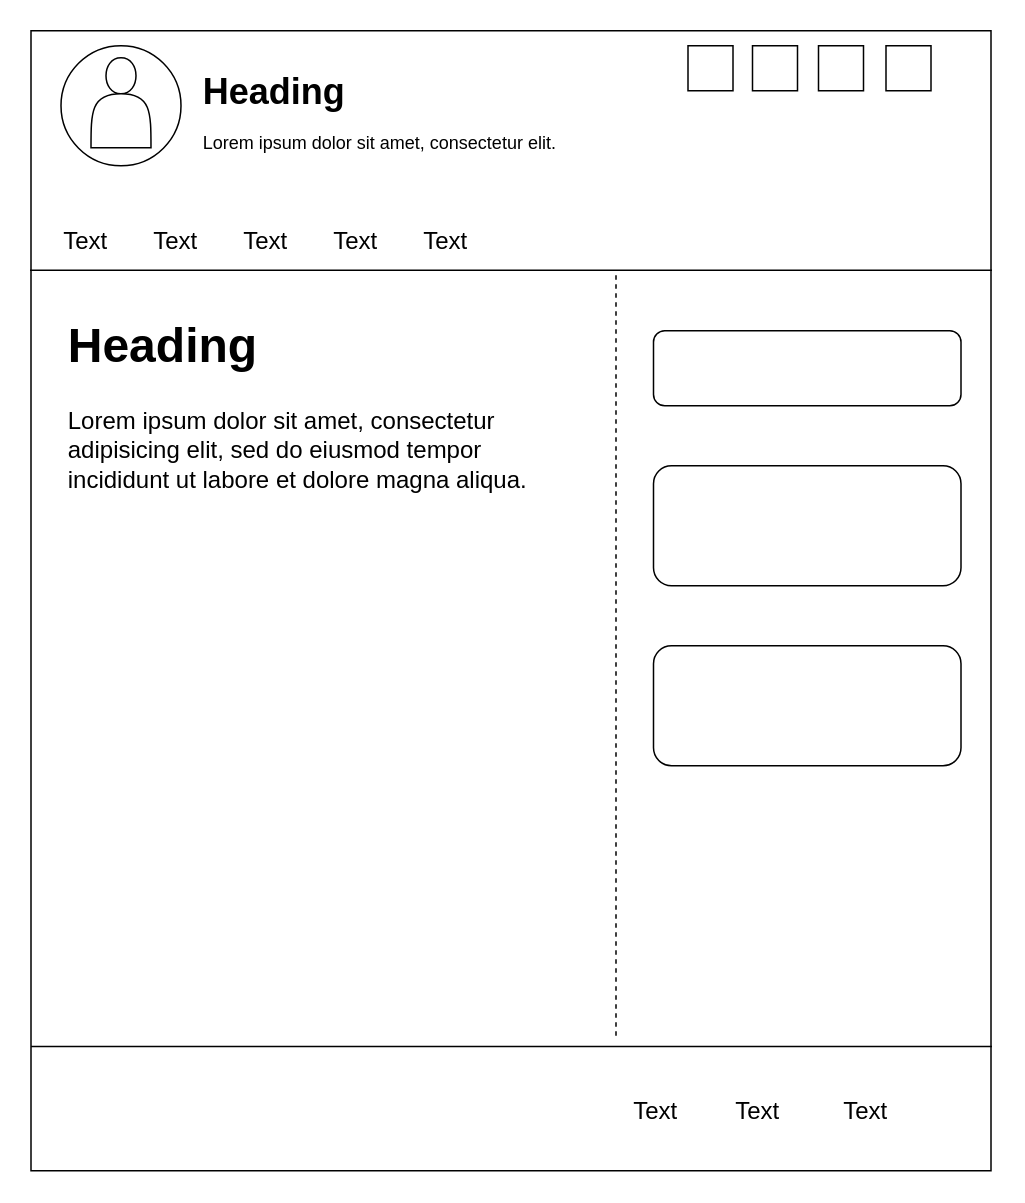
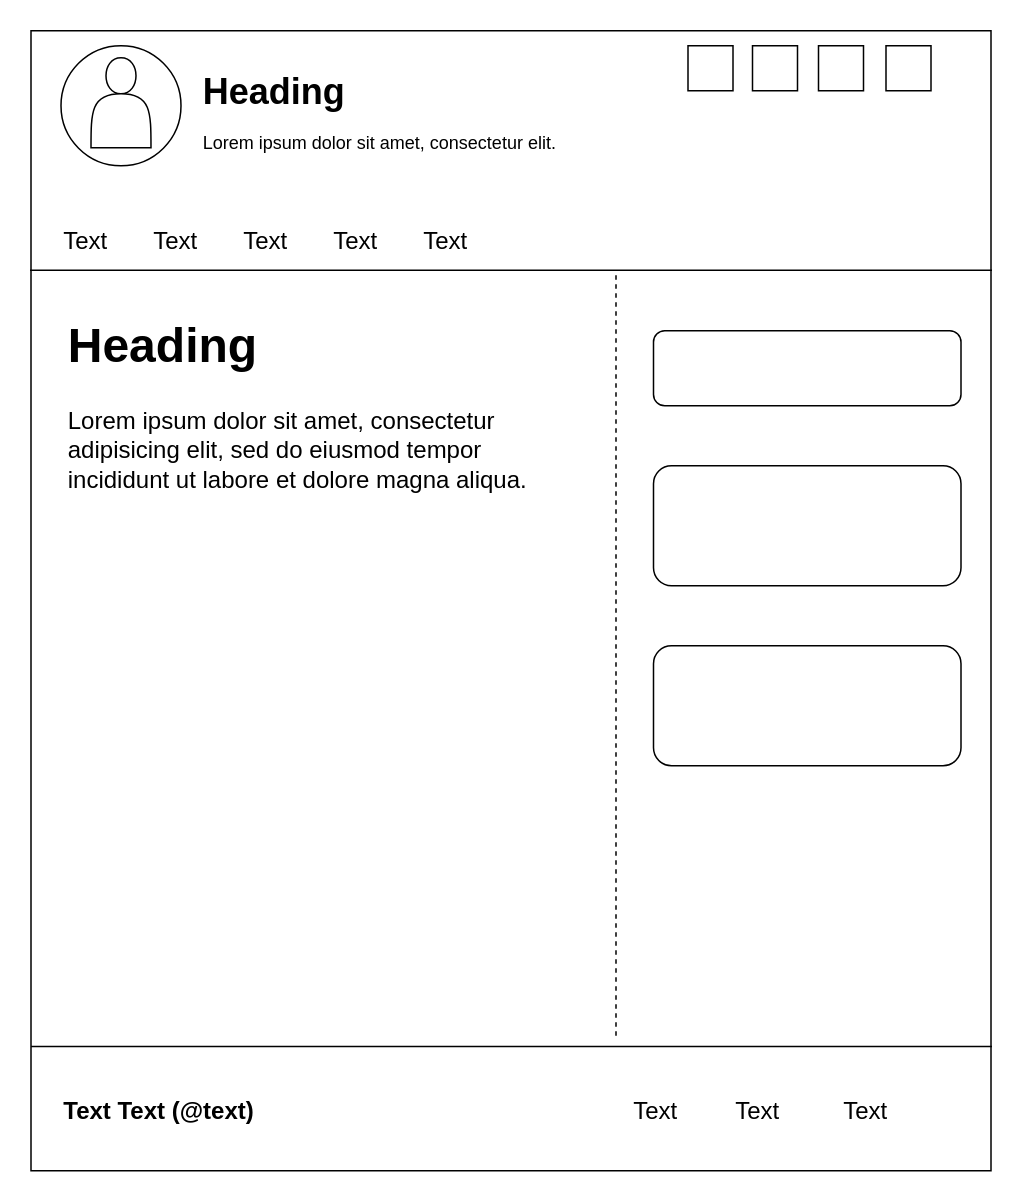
none -> (173, 1111)
